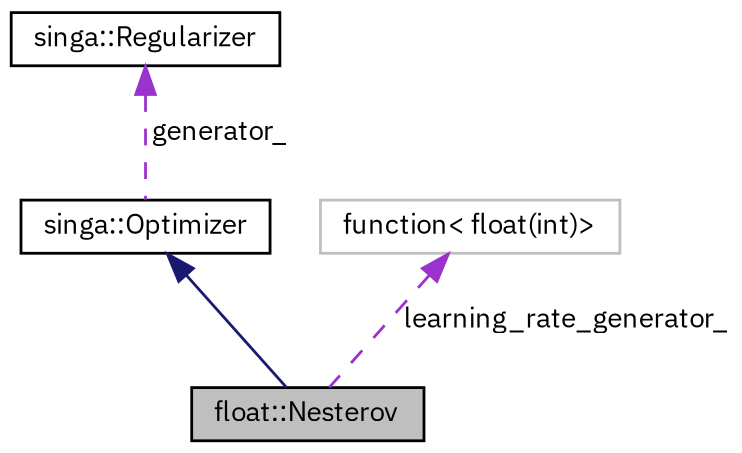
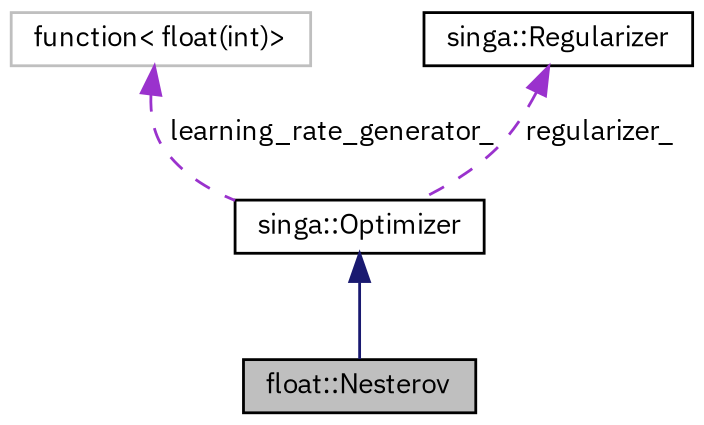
(218, 133) -> (598, 133)
(379, 331) -> (174, 161)
